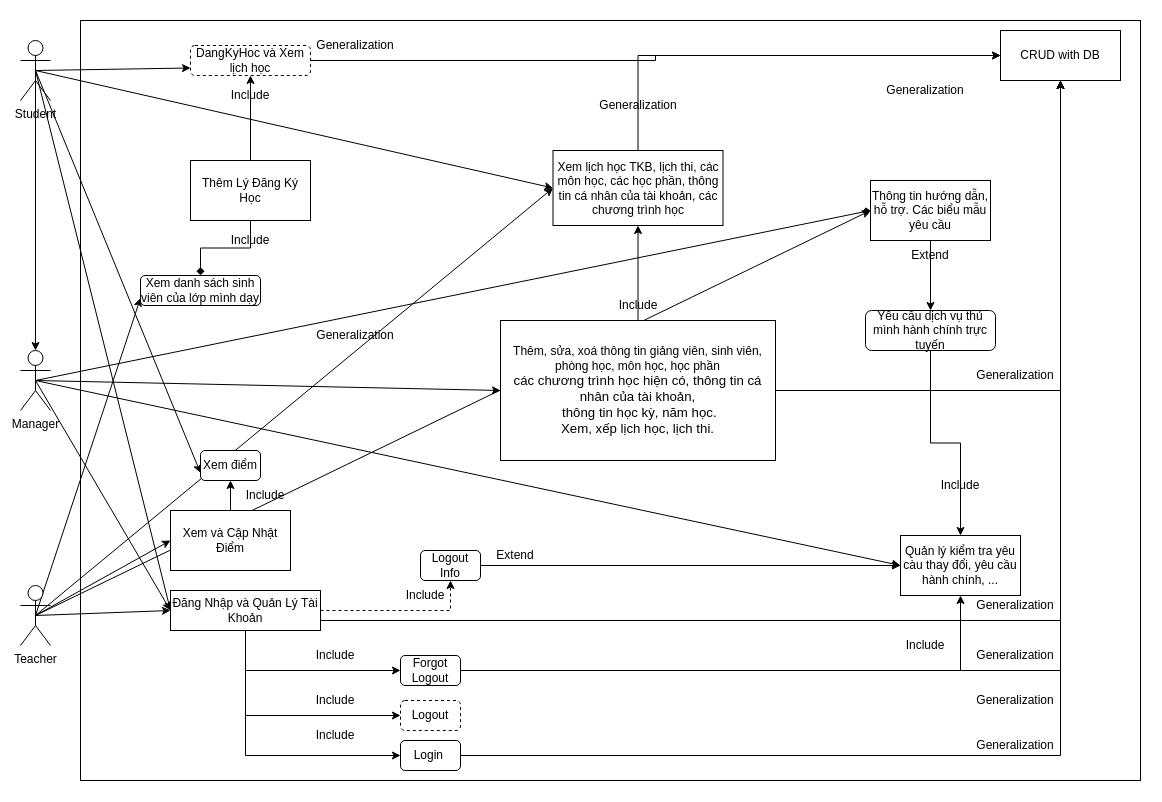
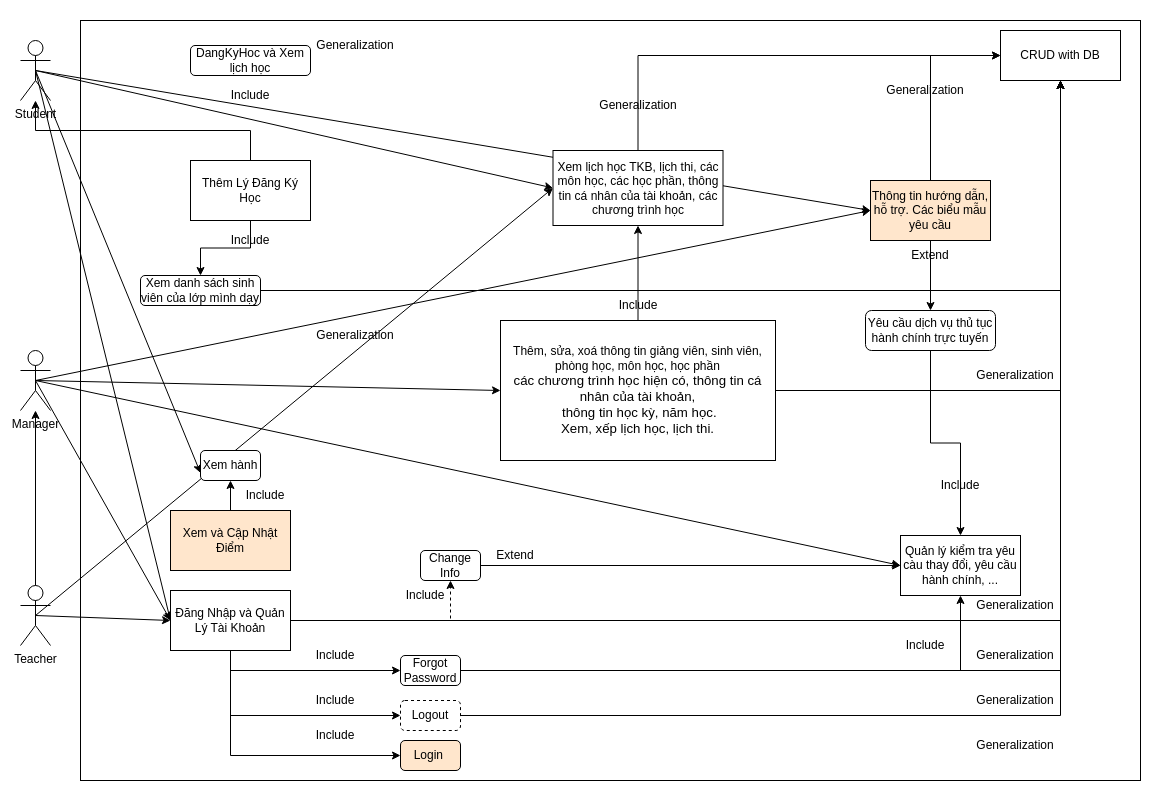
(251, 61) -> (251, 61)
(485, 61) -> none
(114, 69) -> none
(251, 108) -> (146, 131)
none -> (931, 120)
(931, 211) -> (931, 211)
(859, 213) -> (859, 213)
(36, 238) -> (306, 116)
(201, 267) -> (201, 267)
none -> (771, 291)
(931, 331) -> (931, 331)
(370, 453) -> none
(231, 466) -> (231, 466)
(60, 540) -> (36, 502)
(231, 541) -> (231, 541)
(451, 566) -> (451, 566)
(111, 574) -> none
(246, 611) -> (231, 621)
(431, 671) -> (431, 671)
none -> (760, 716)
(431, 756) -> (431, 756)
(780, 756) -> none
